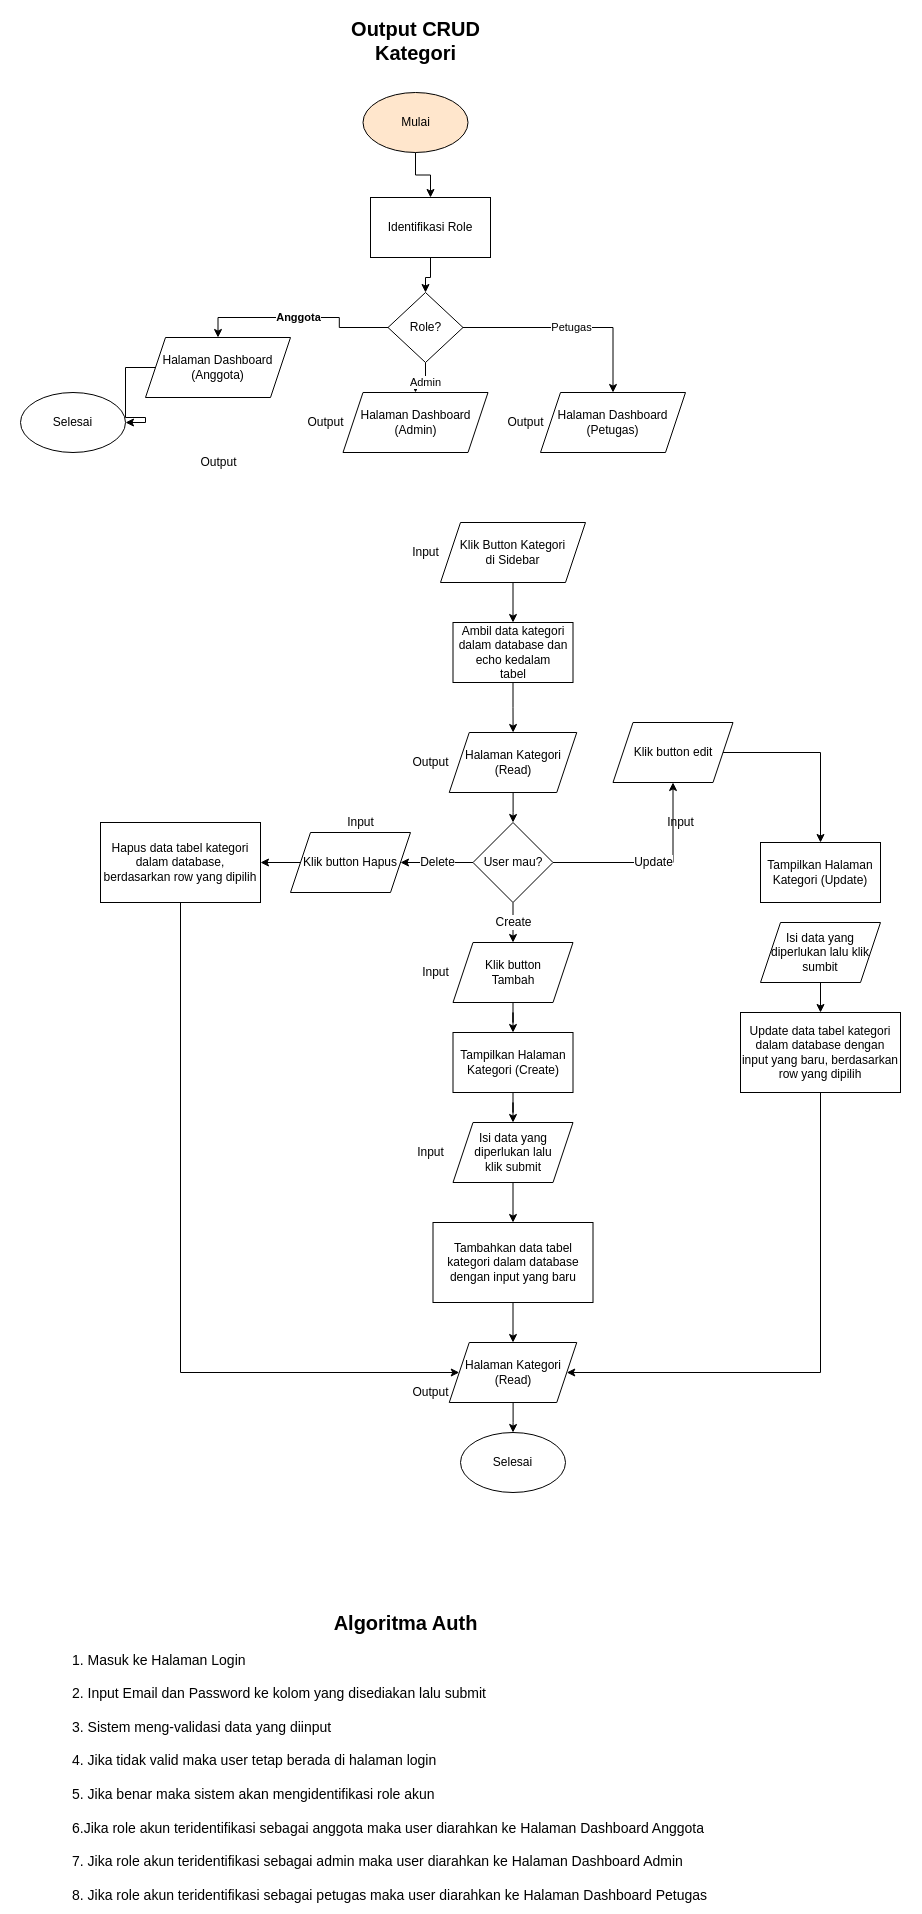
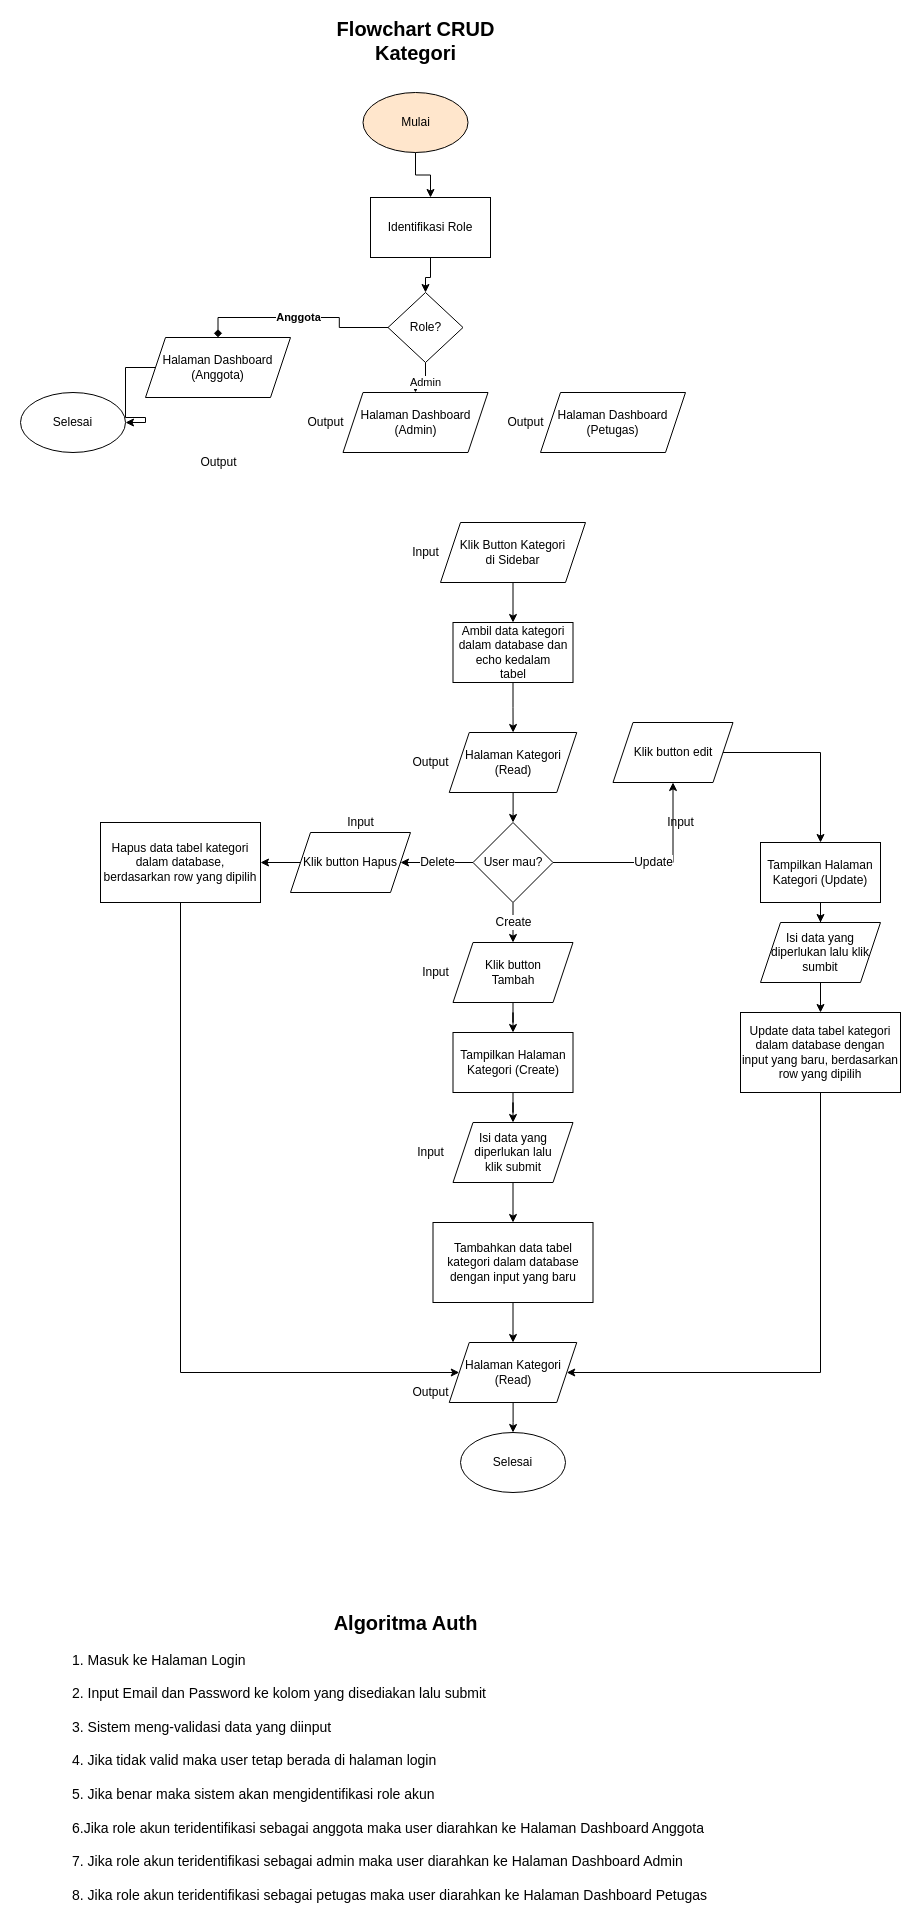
(416, 41) -> (416, 41)
(567, 328) -> none
(218, 329) -> (218, 328)
none -> (821, 917)
